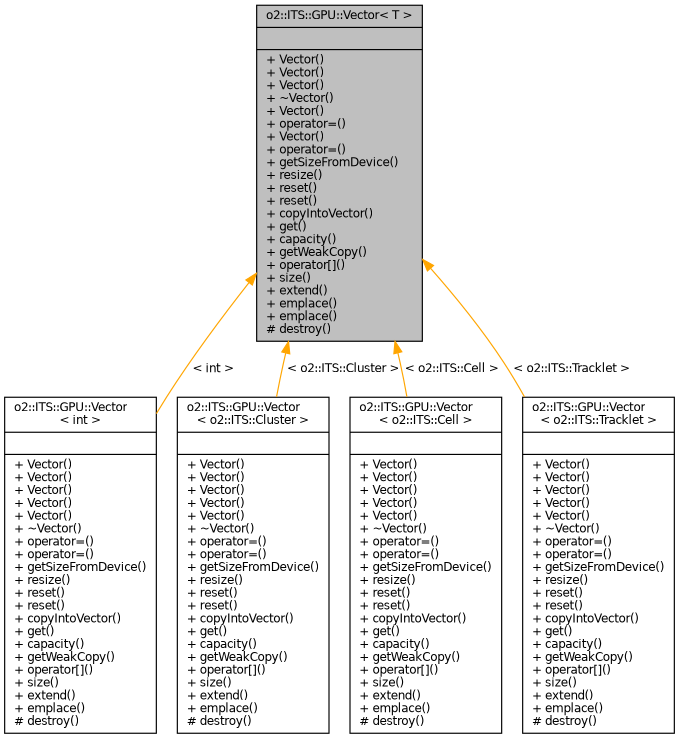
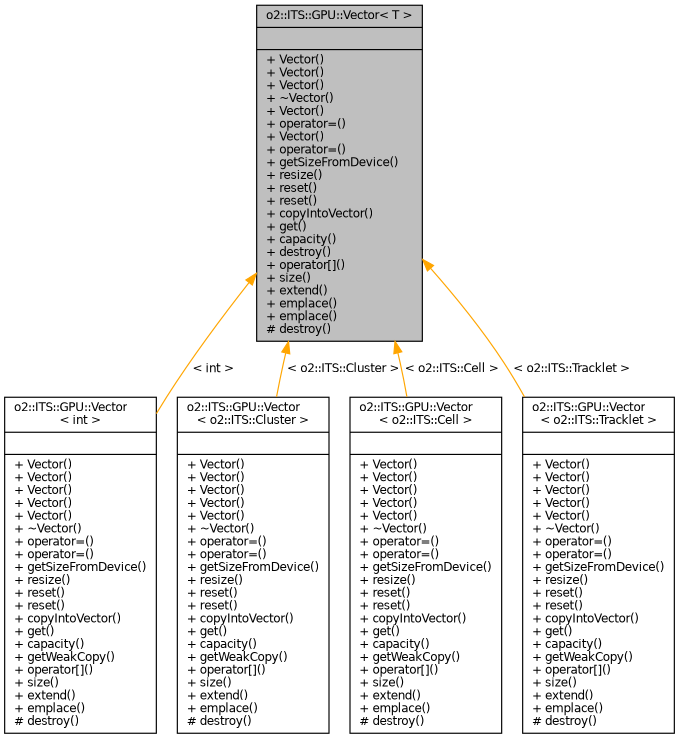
(317, 253) -> (299, 253)
